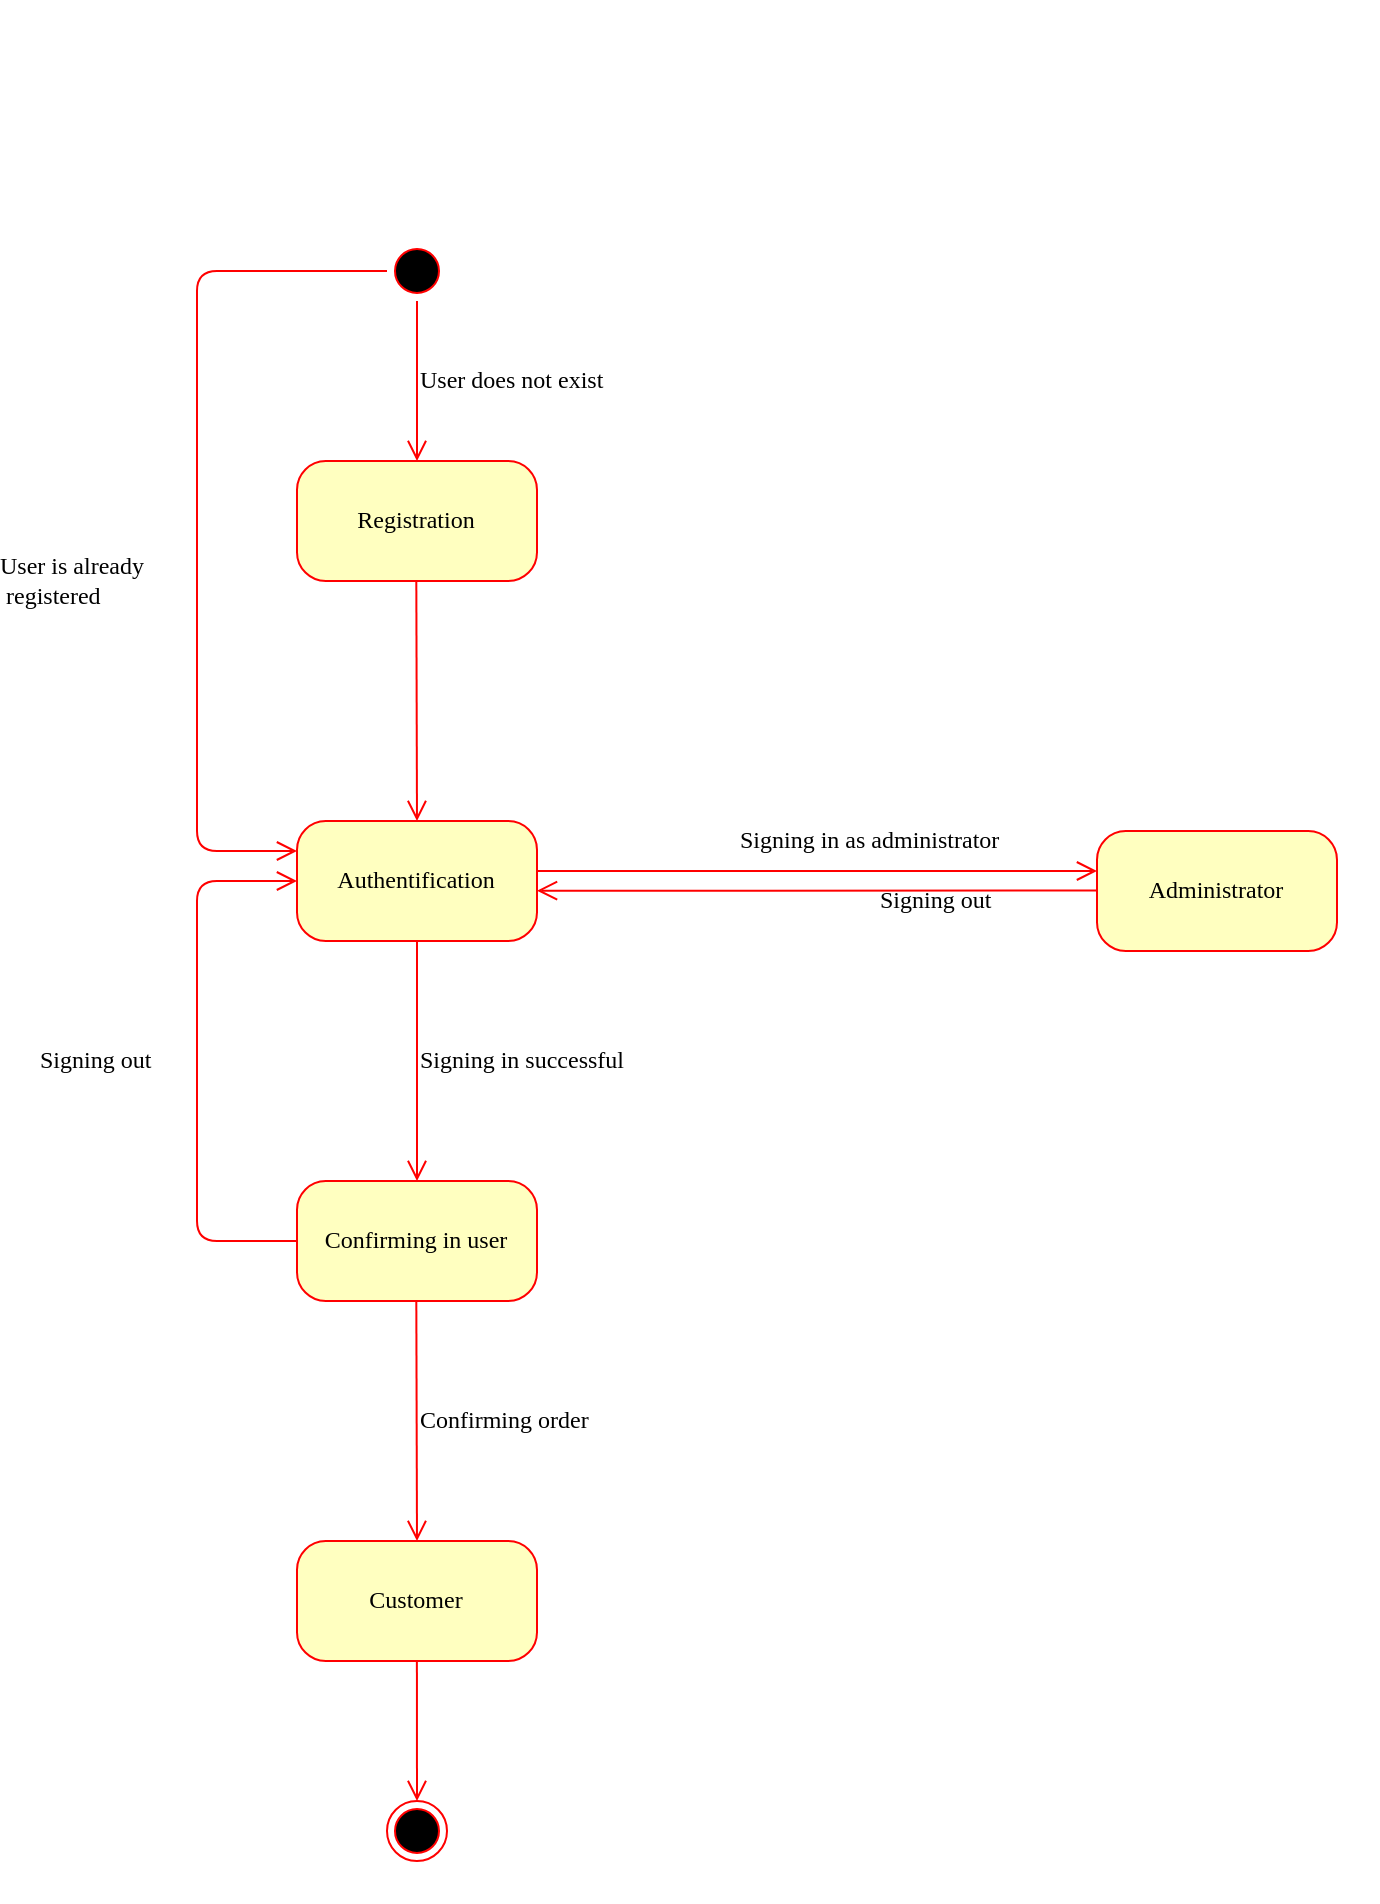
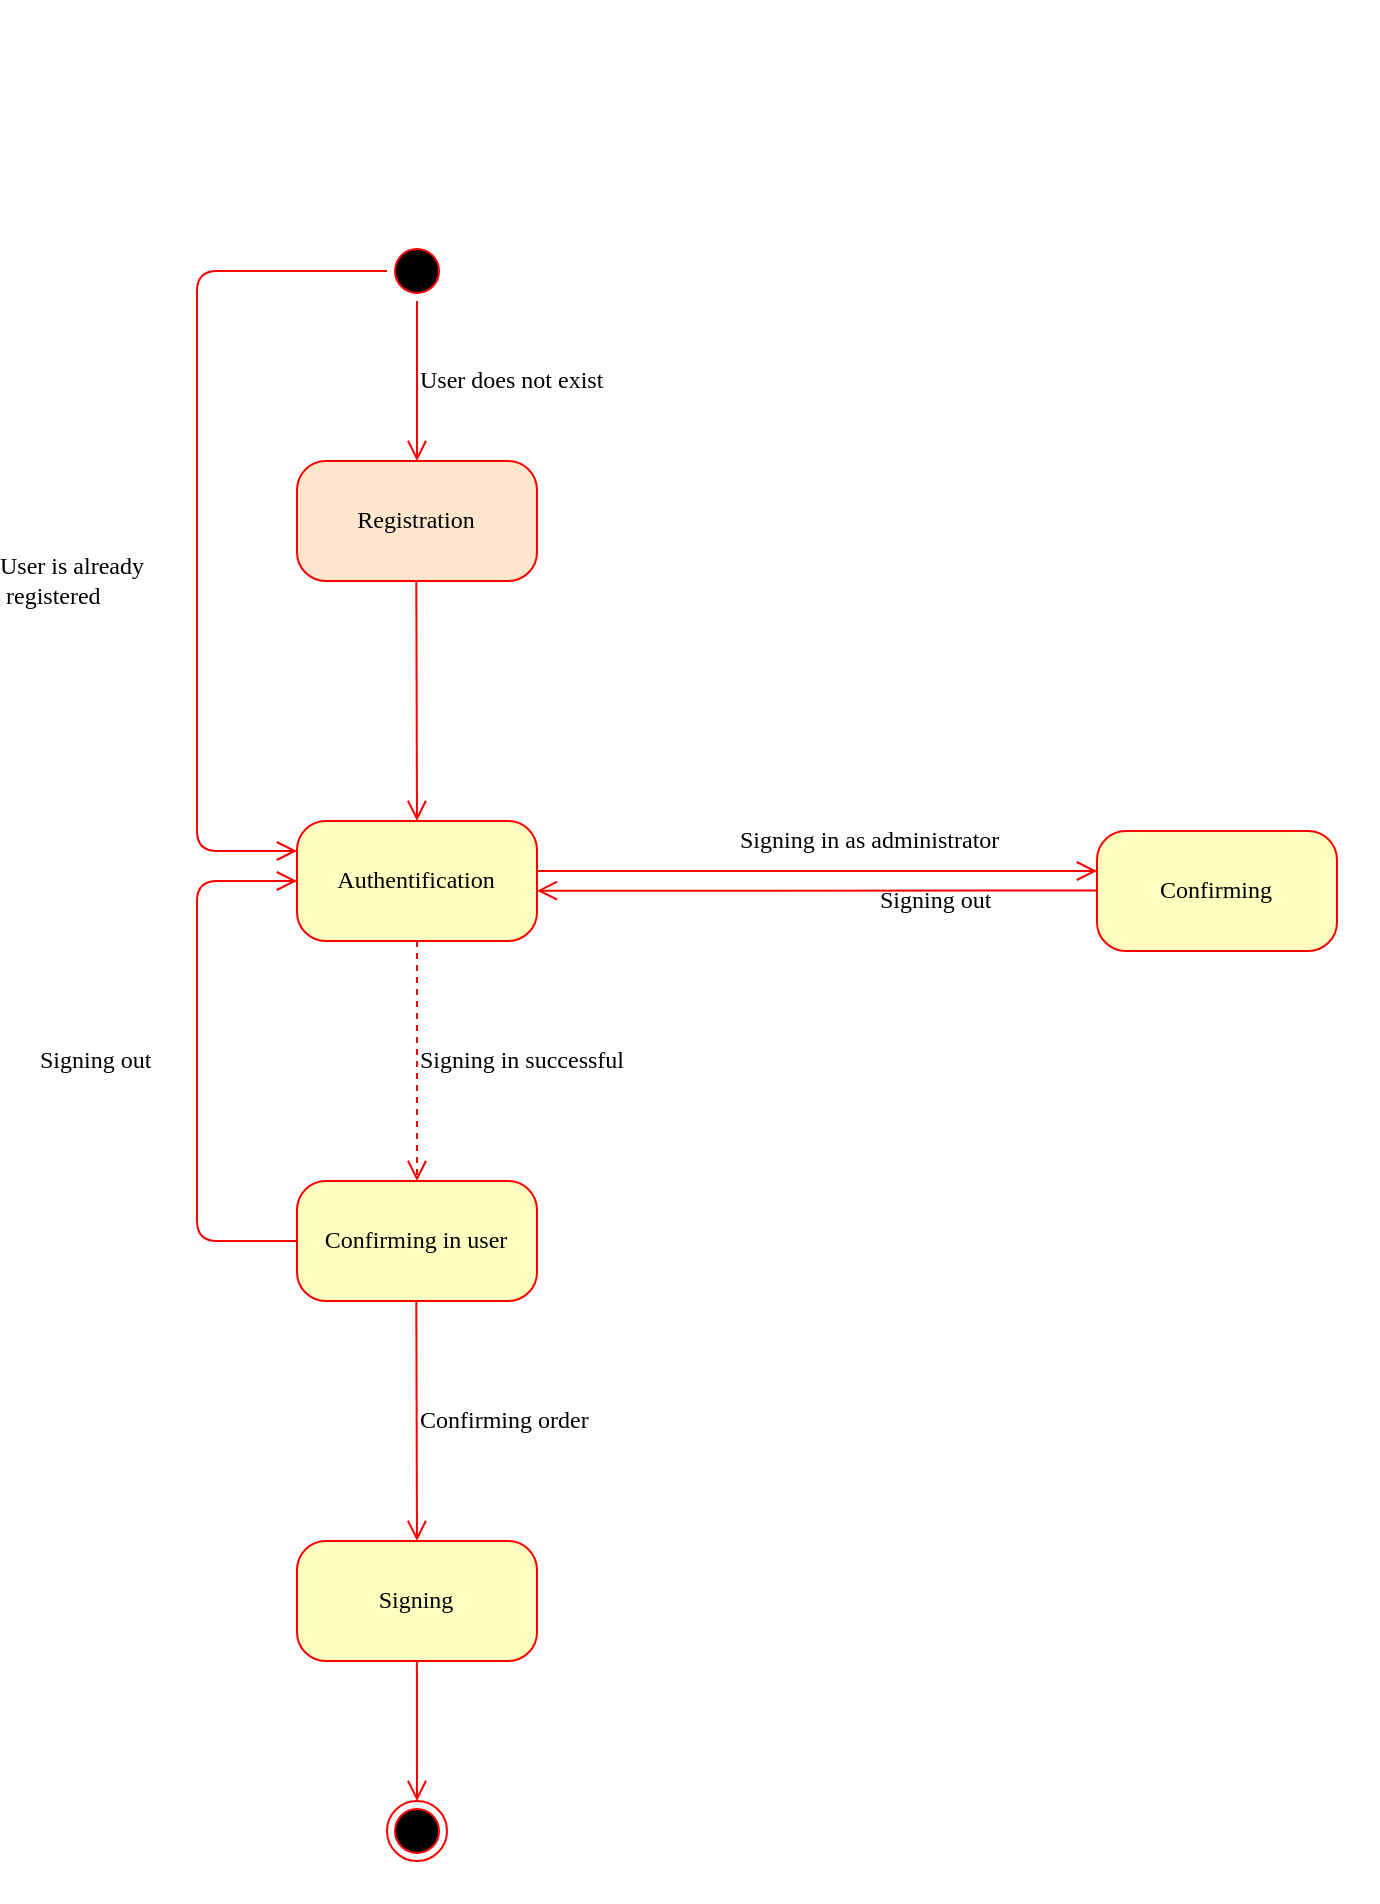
(417, 521) -> (417, 521)
(1217, 891) -> (1217, 891)
(417, 1057) -> (417, 1057)
(417, 1601) -> (417, 1601)
